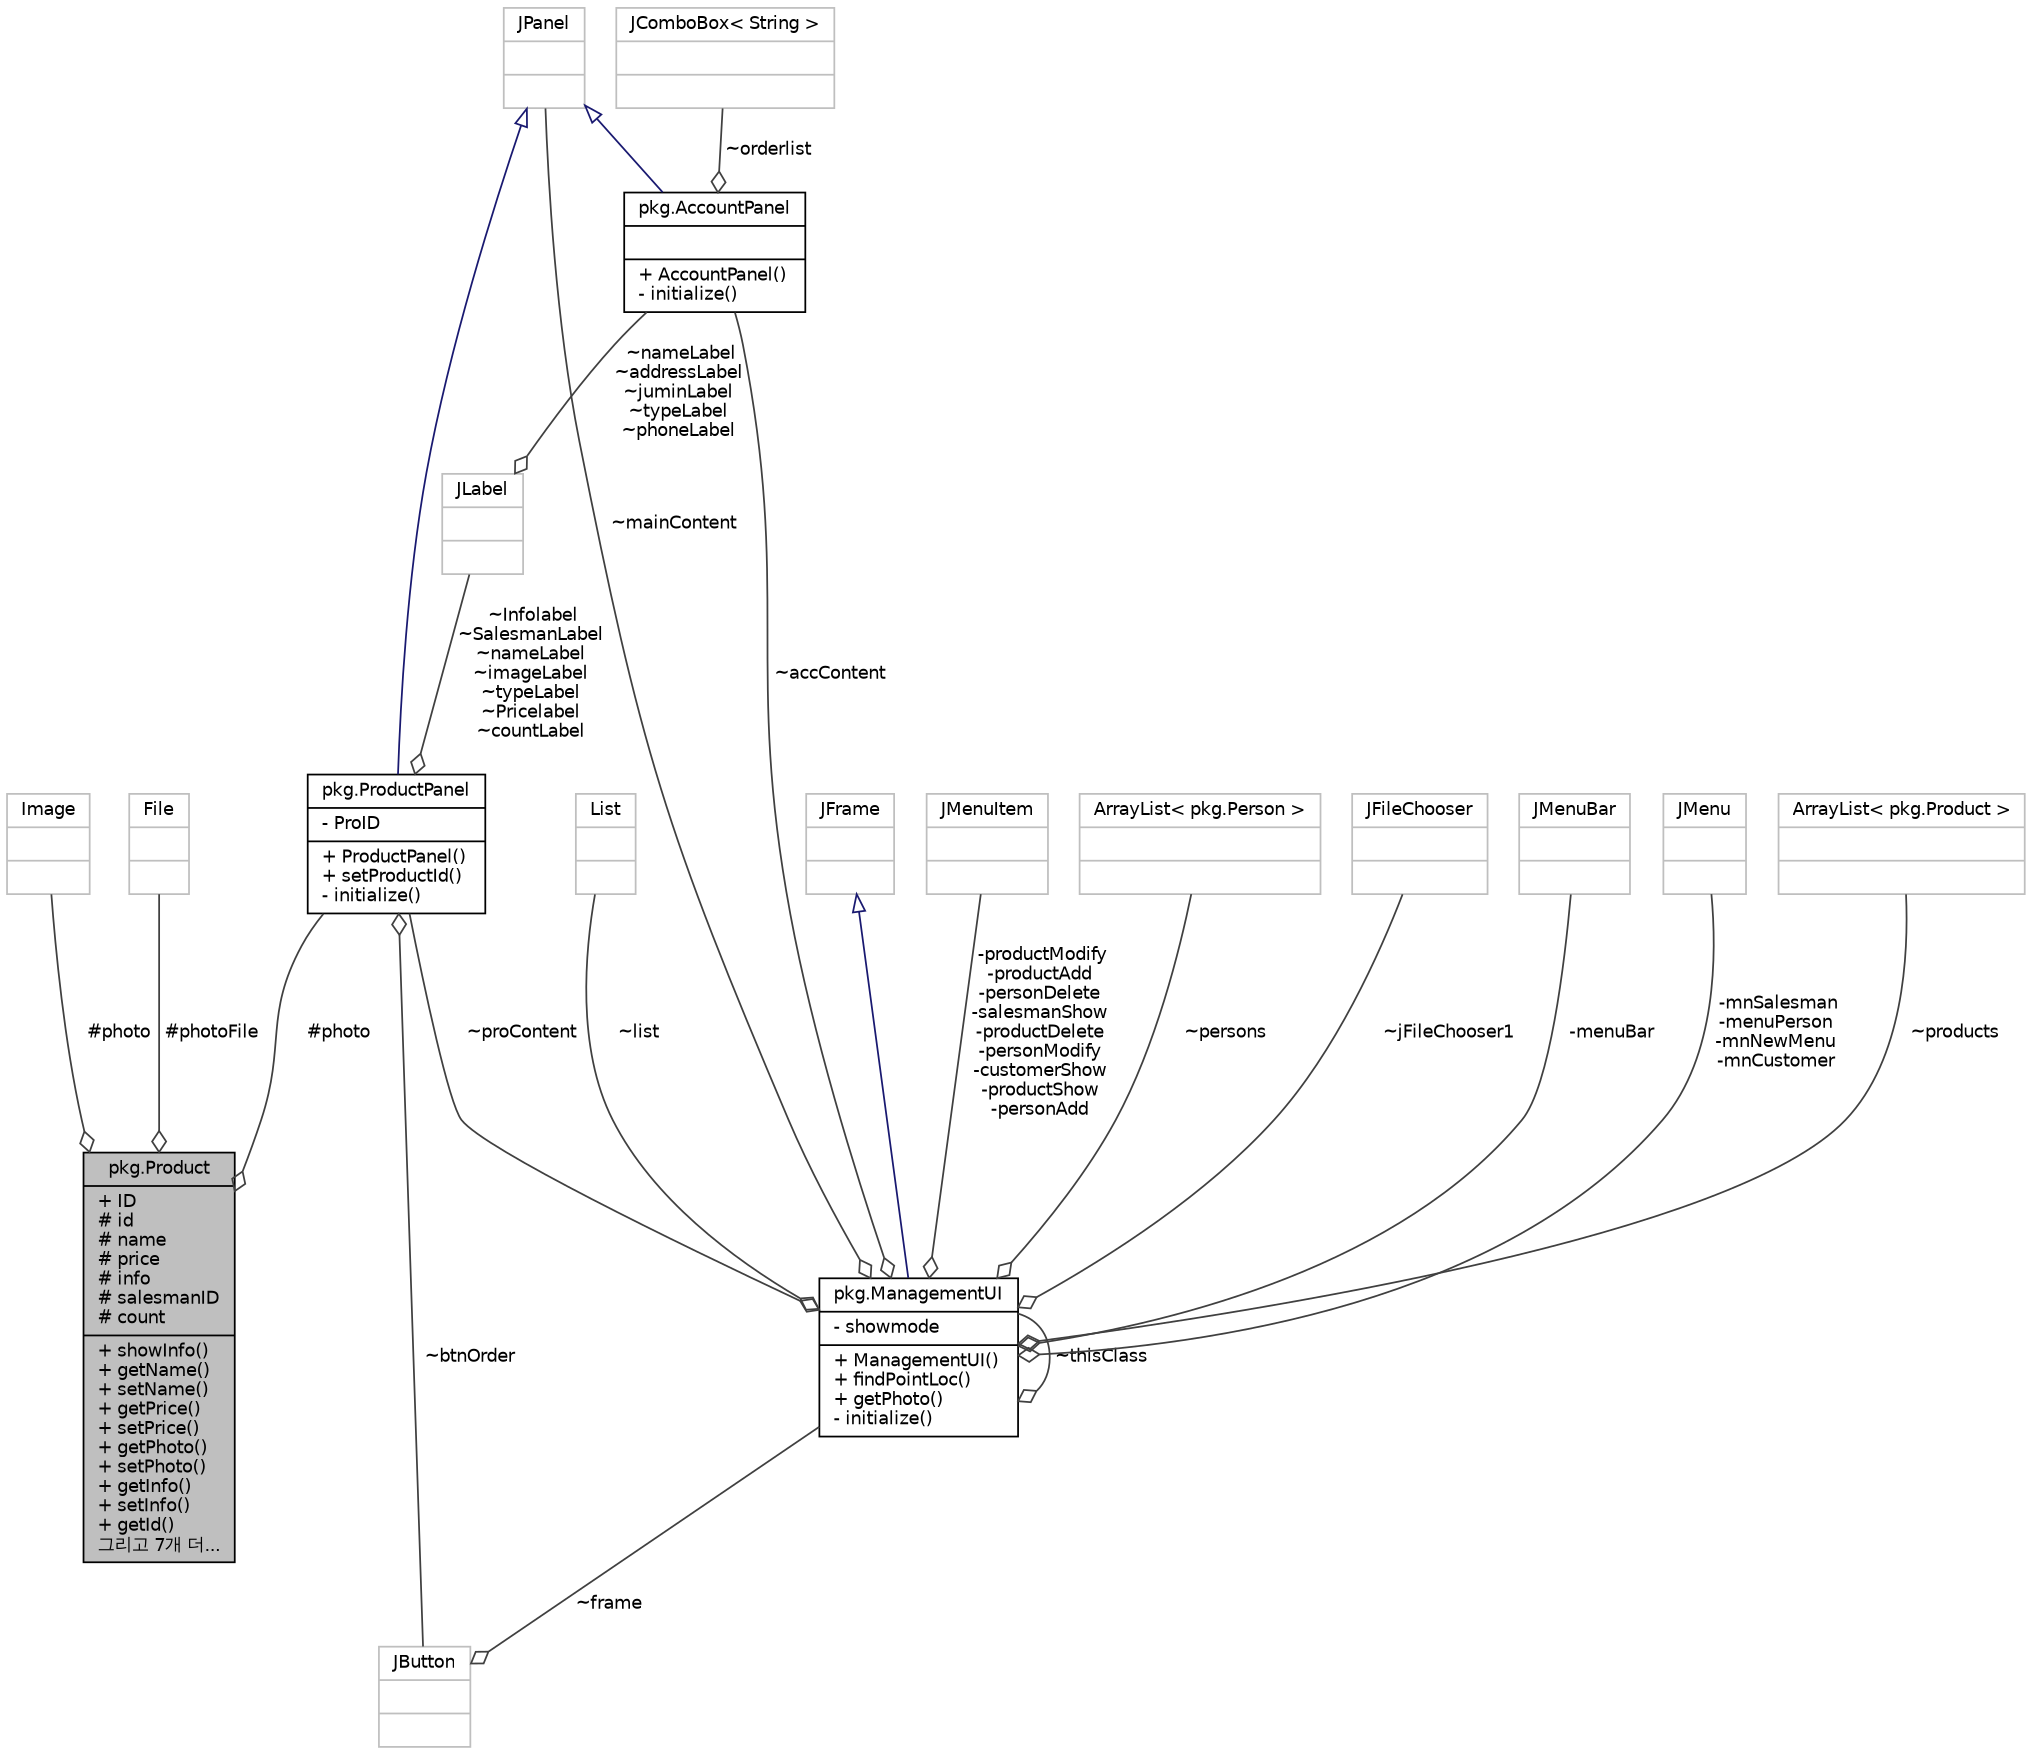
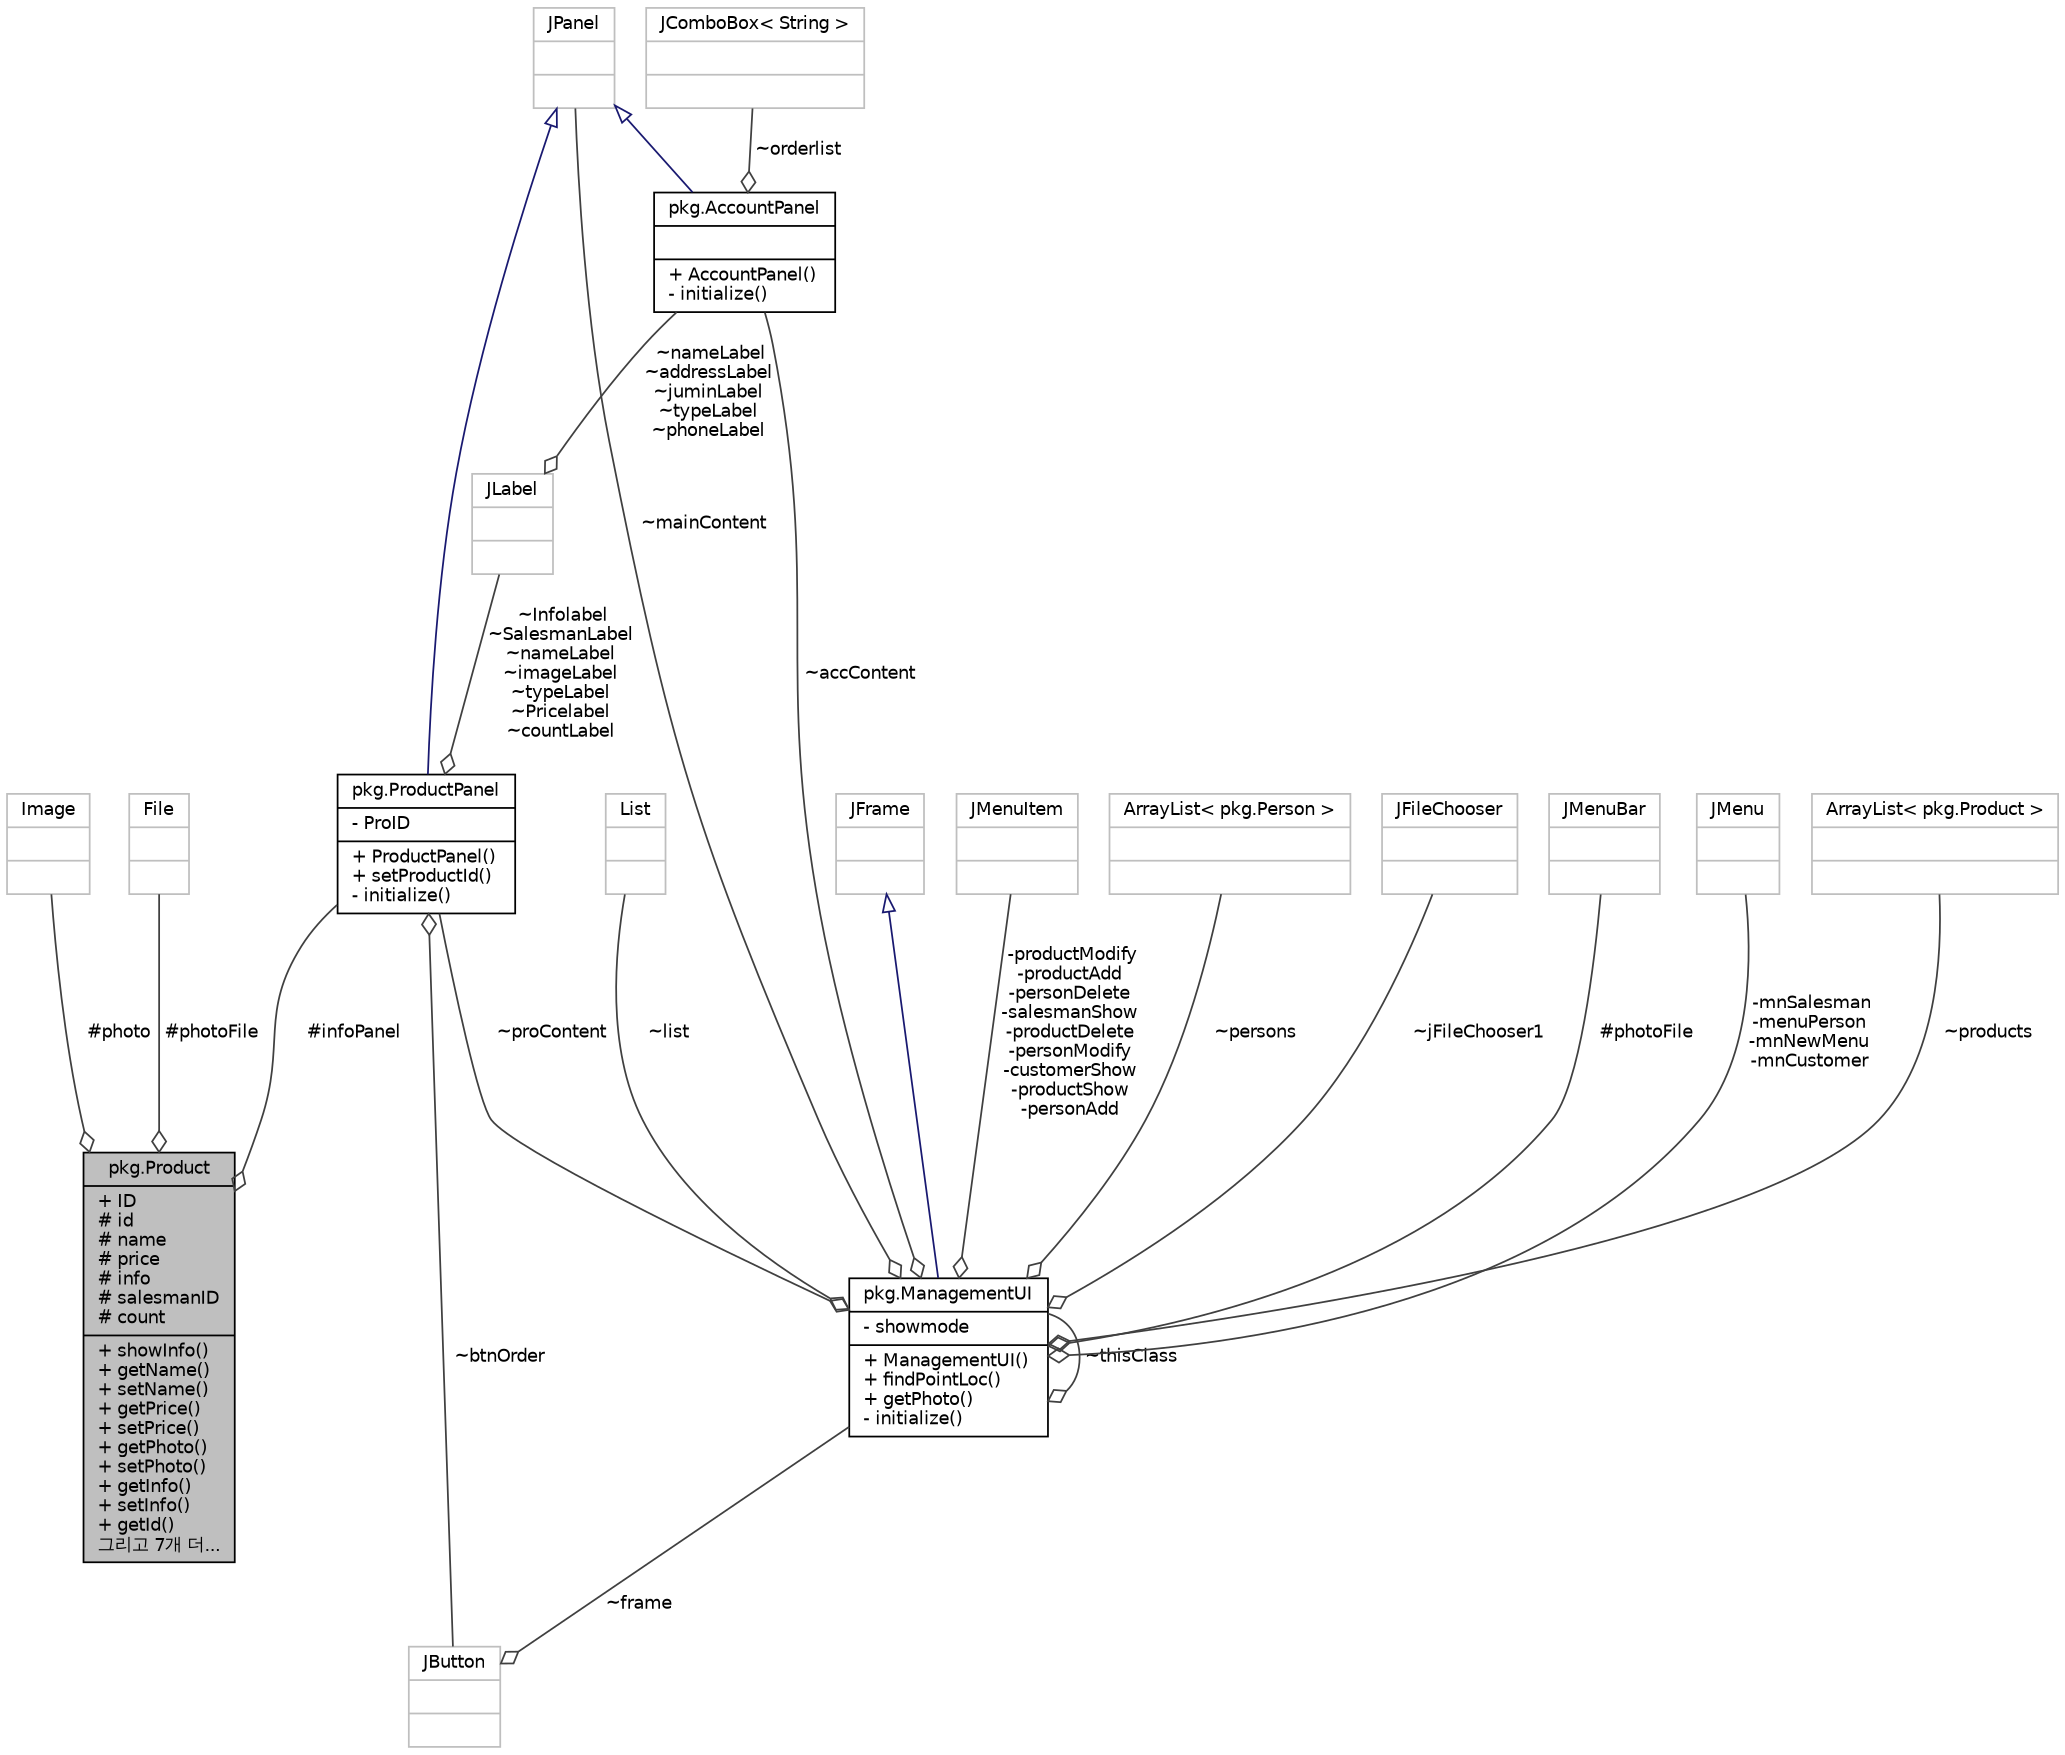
(337, 1033) -> (352, 1033)
(1610, 1033) -> (1644, 1033)
